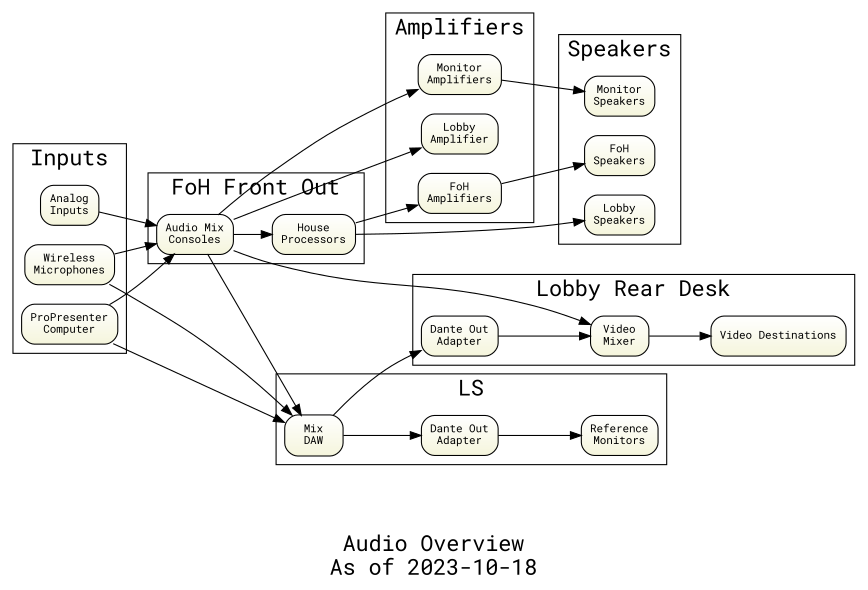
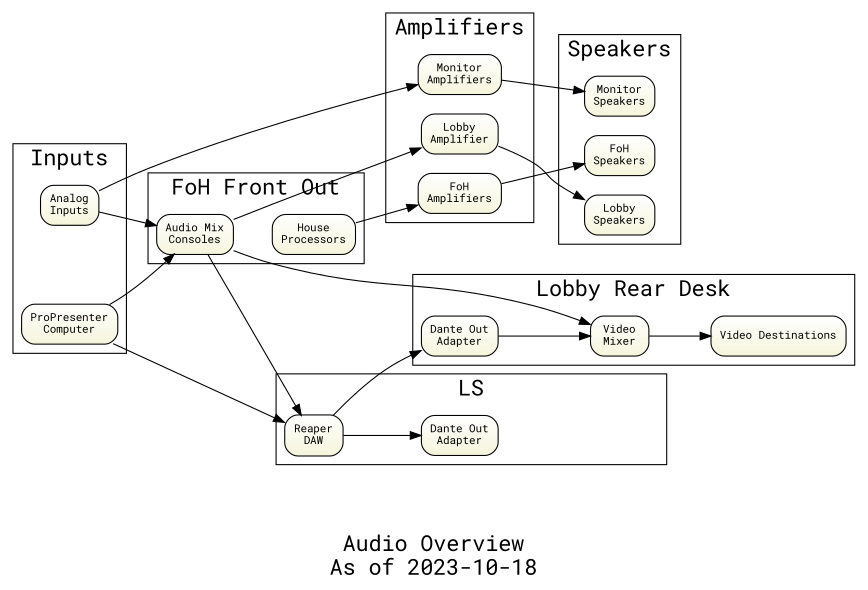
(308, 147) -> (251, 132)
(465, 231) -> (525, 158)
(247, 234) -> none
(70, 265) -> none
(314, 435) -> (314, 435)
(620, 435) -> none
